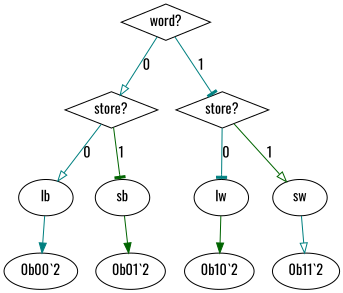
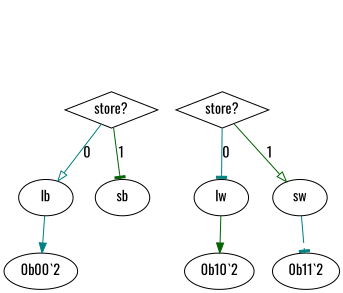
(166, 22) -> none
(303, 229) -> (303, 229)
(131, 271) -> none
